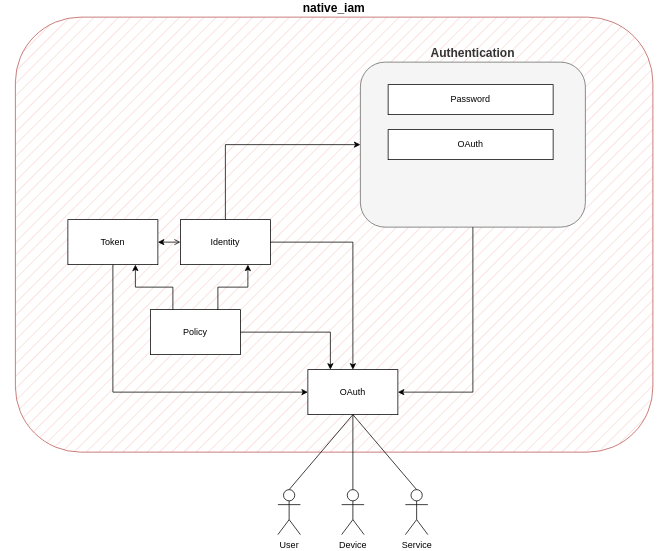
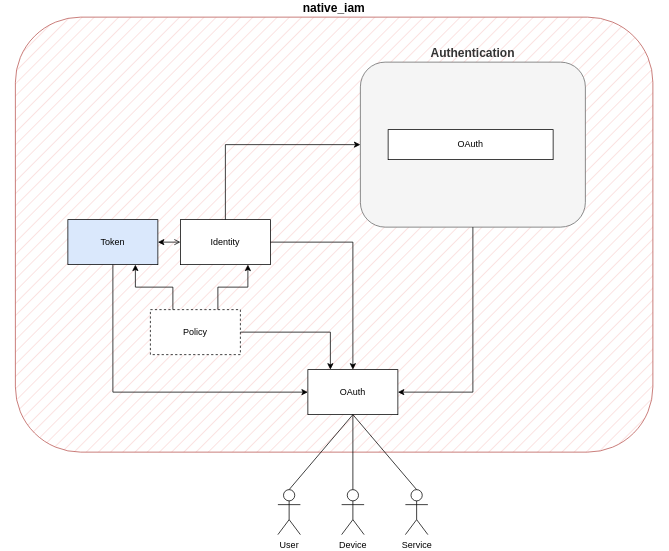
(471, 99) -> none
(113, 242) -> (113, 242)
(195, 332) -> (195, 332)
